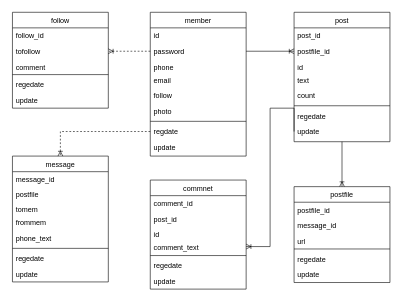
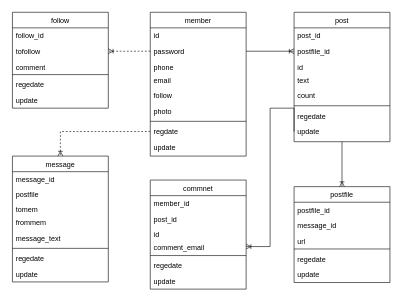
(173, 204) -> (171, 204)
(36, 239) -> (40, 239)
(178, 248) -> (178, 248)
